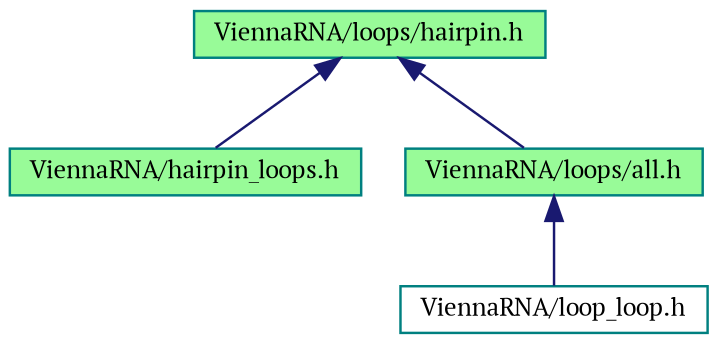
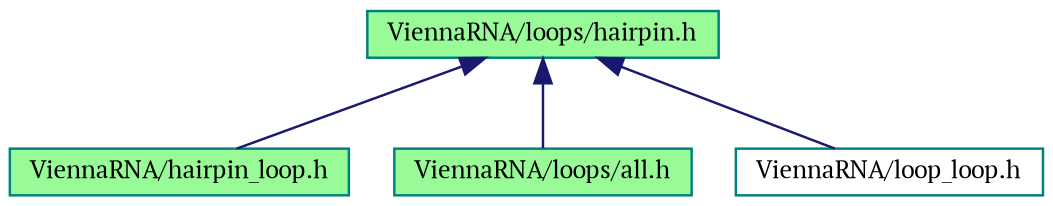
(185, 172) -> (179, 172)
(554, 254) -> (728, 108)
